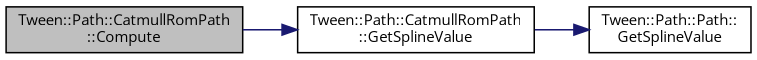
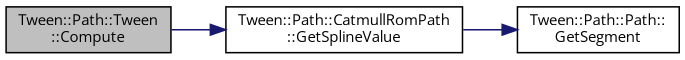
(124, 30) -> (89, 30)
(670, 30) -> (598, 30)
